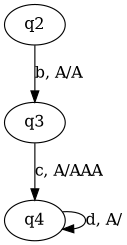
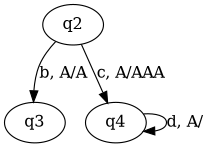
(35, 166) -> (92, 68)
